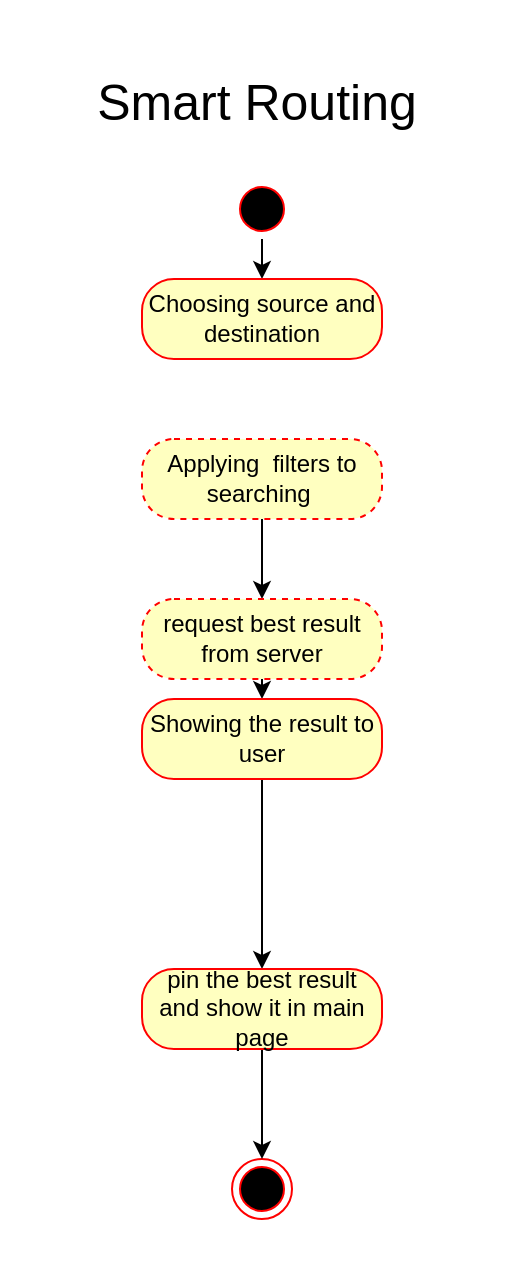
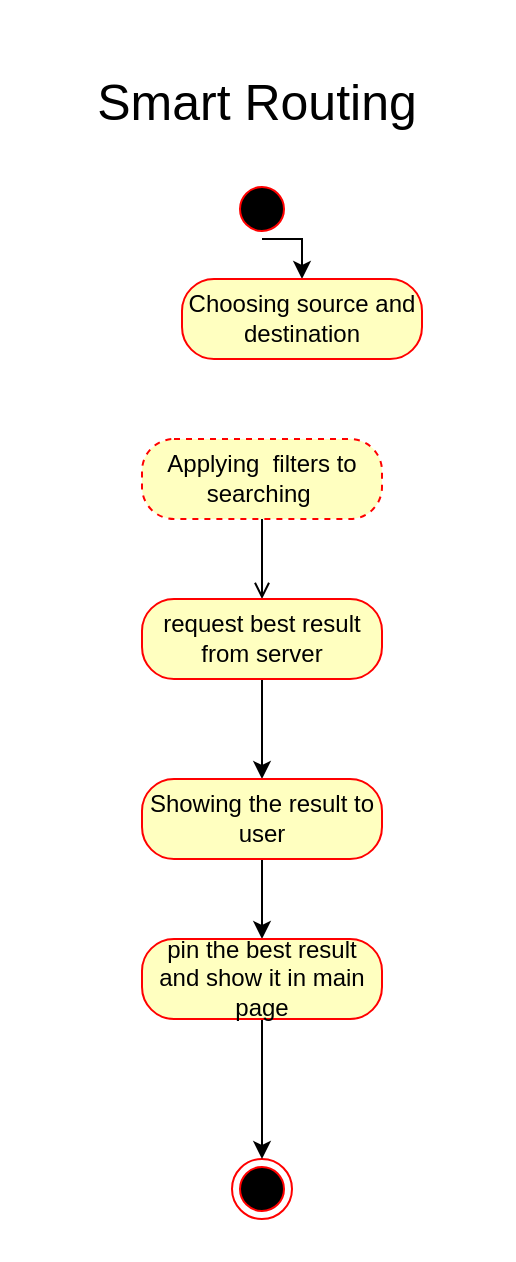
(262, 319) -> (302, 319)
(262, 584) -> (262, 586)
(262, 639) -> (262, 639)
(262, 739) -> (262, 819)
(262, 1009) -> (262, 979)
